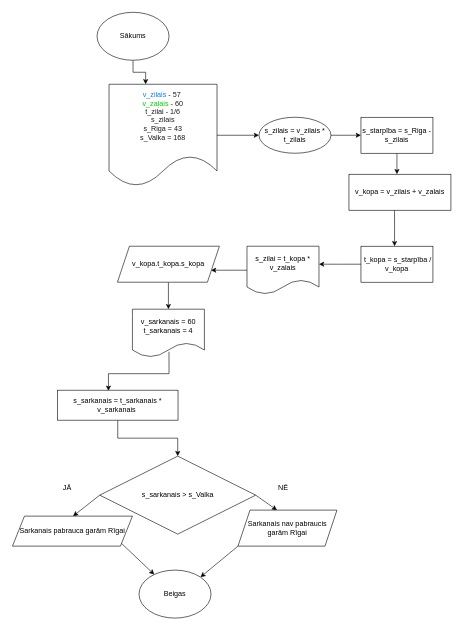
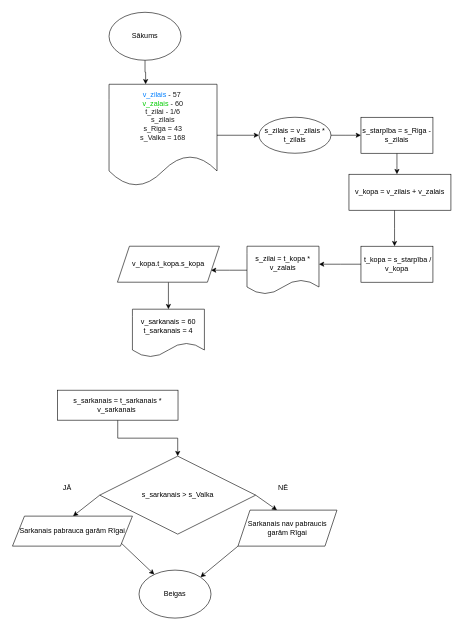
(133, 36) -> (145, 36)
(108, 379) -> none
